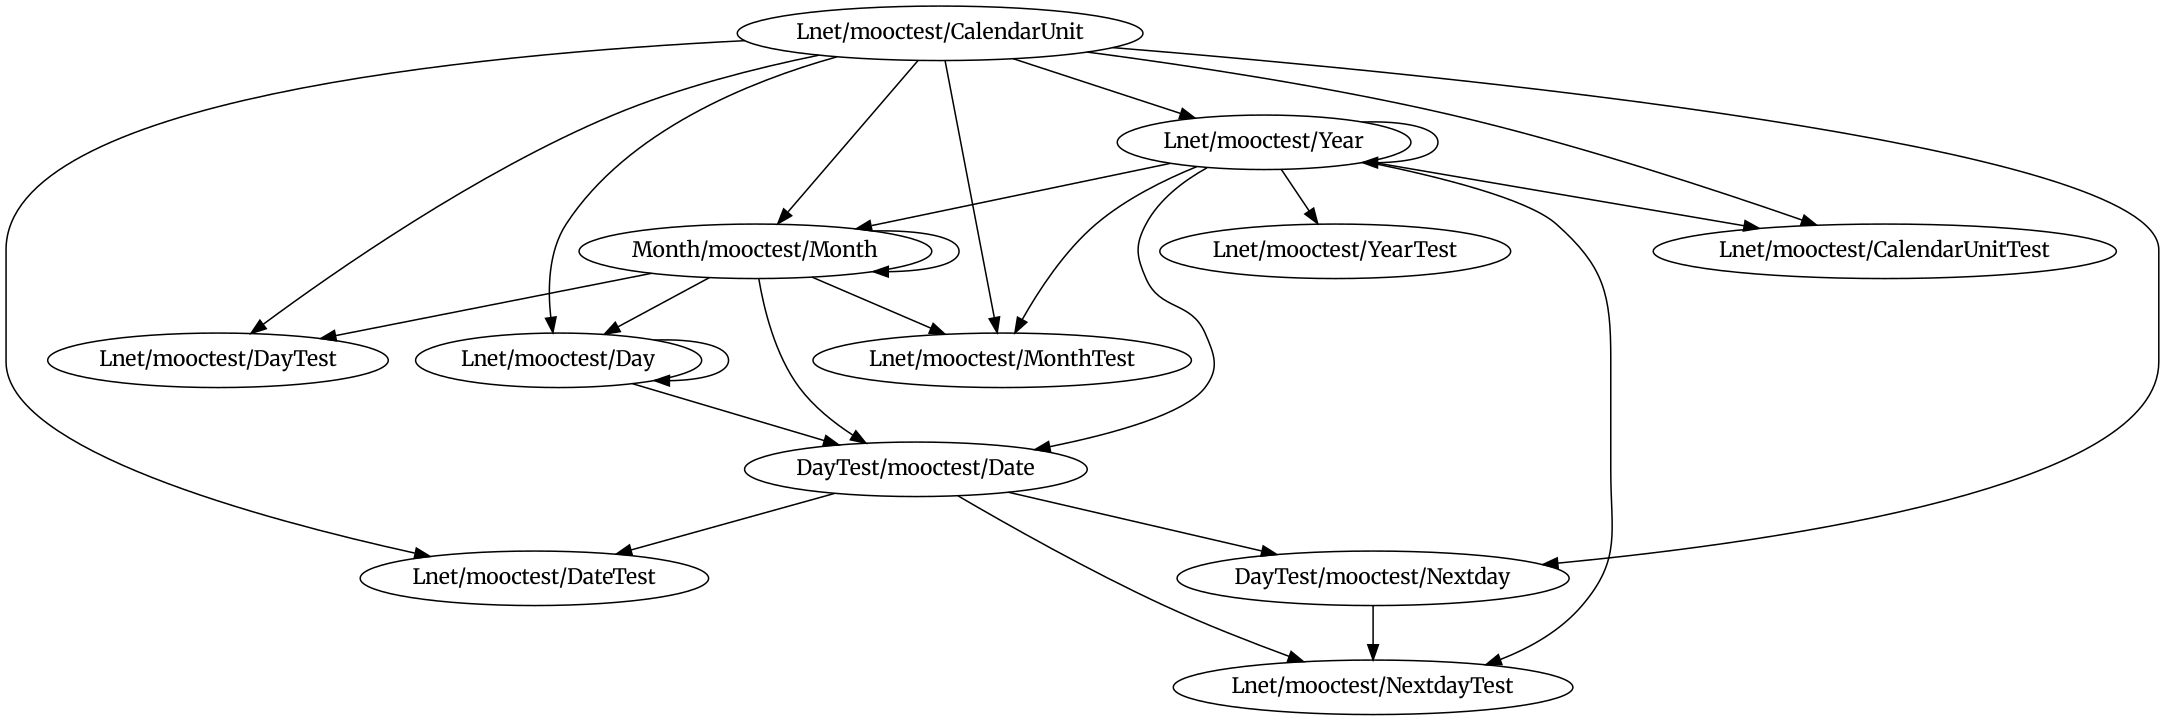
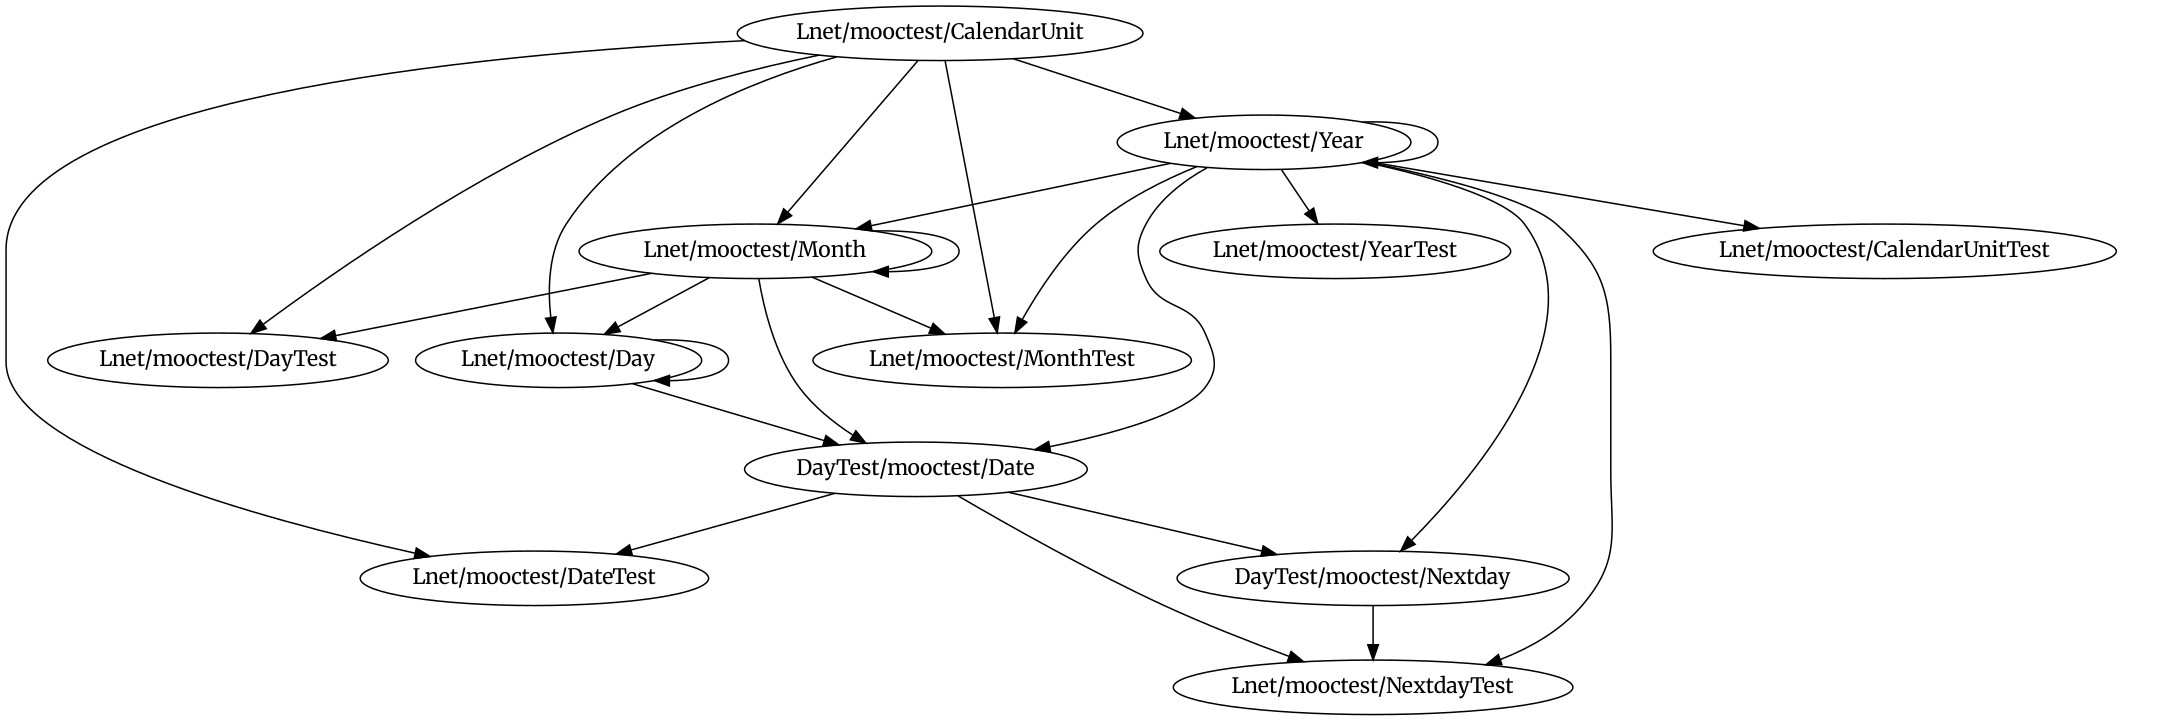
(1450, 115) -> none
(2030, 175) -> (1547, 314)
(755, 251) -> (755, 251)
